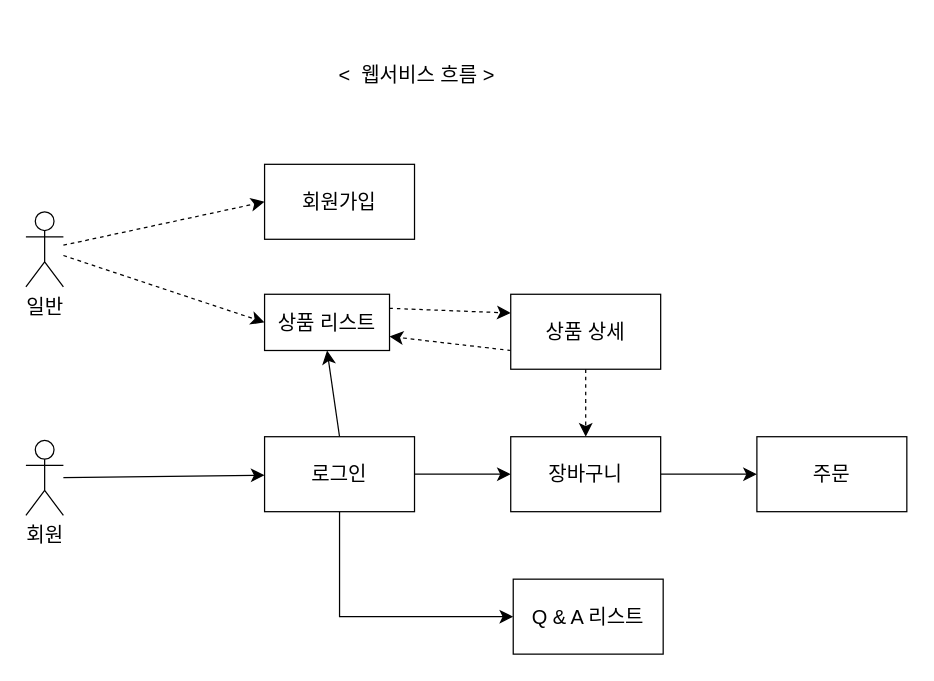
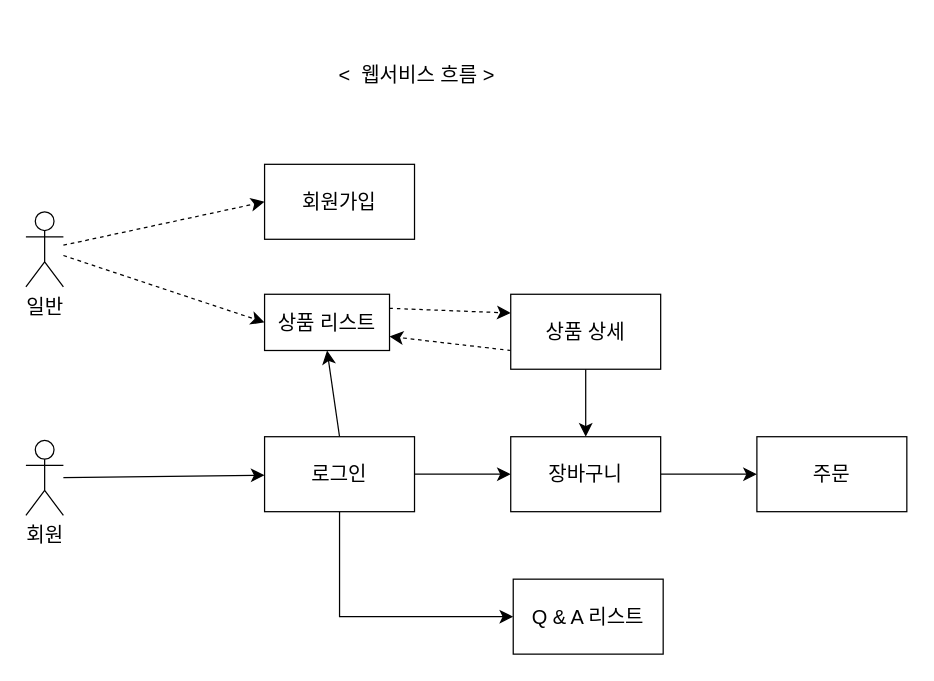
(586, 397) -> (586, 397)
